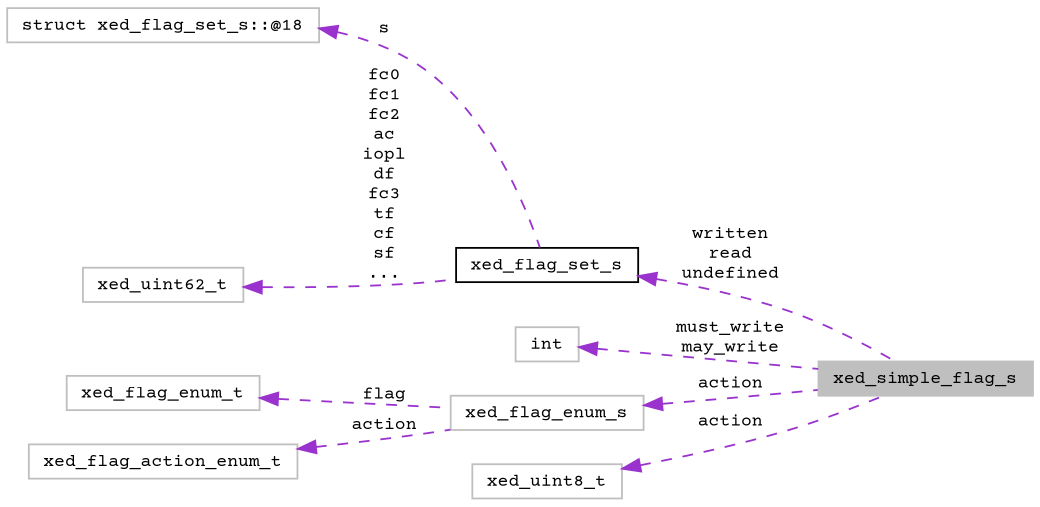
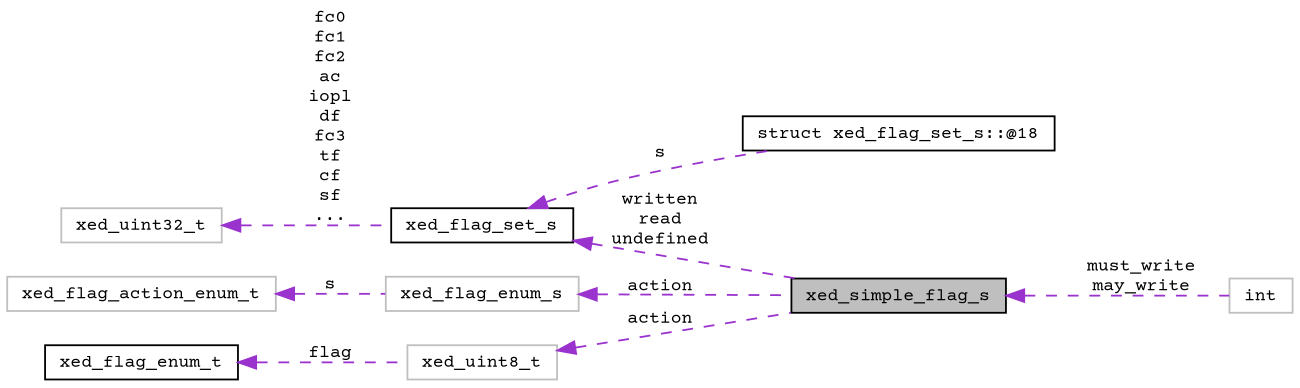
(163, 25) -> (899, 133)
(467, 111) -> (657, 171)
(163, 285) -> (142, 225)
(708, 359) -> (1127, 296)
(926, 379) -> (899, 296)
(163, 393) -> (142, 362)
(364, 403) -> (332, 362)
(385, 425) -> (331, 284)
